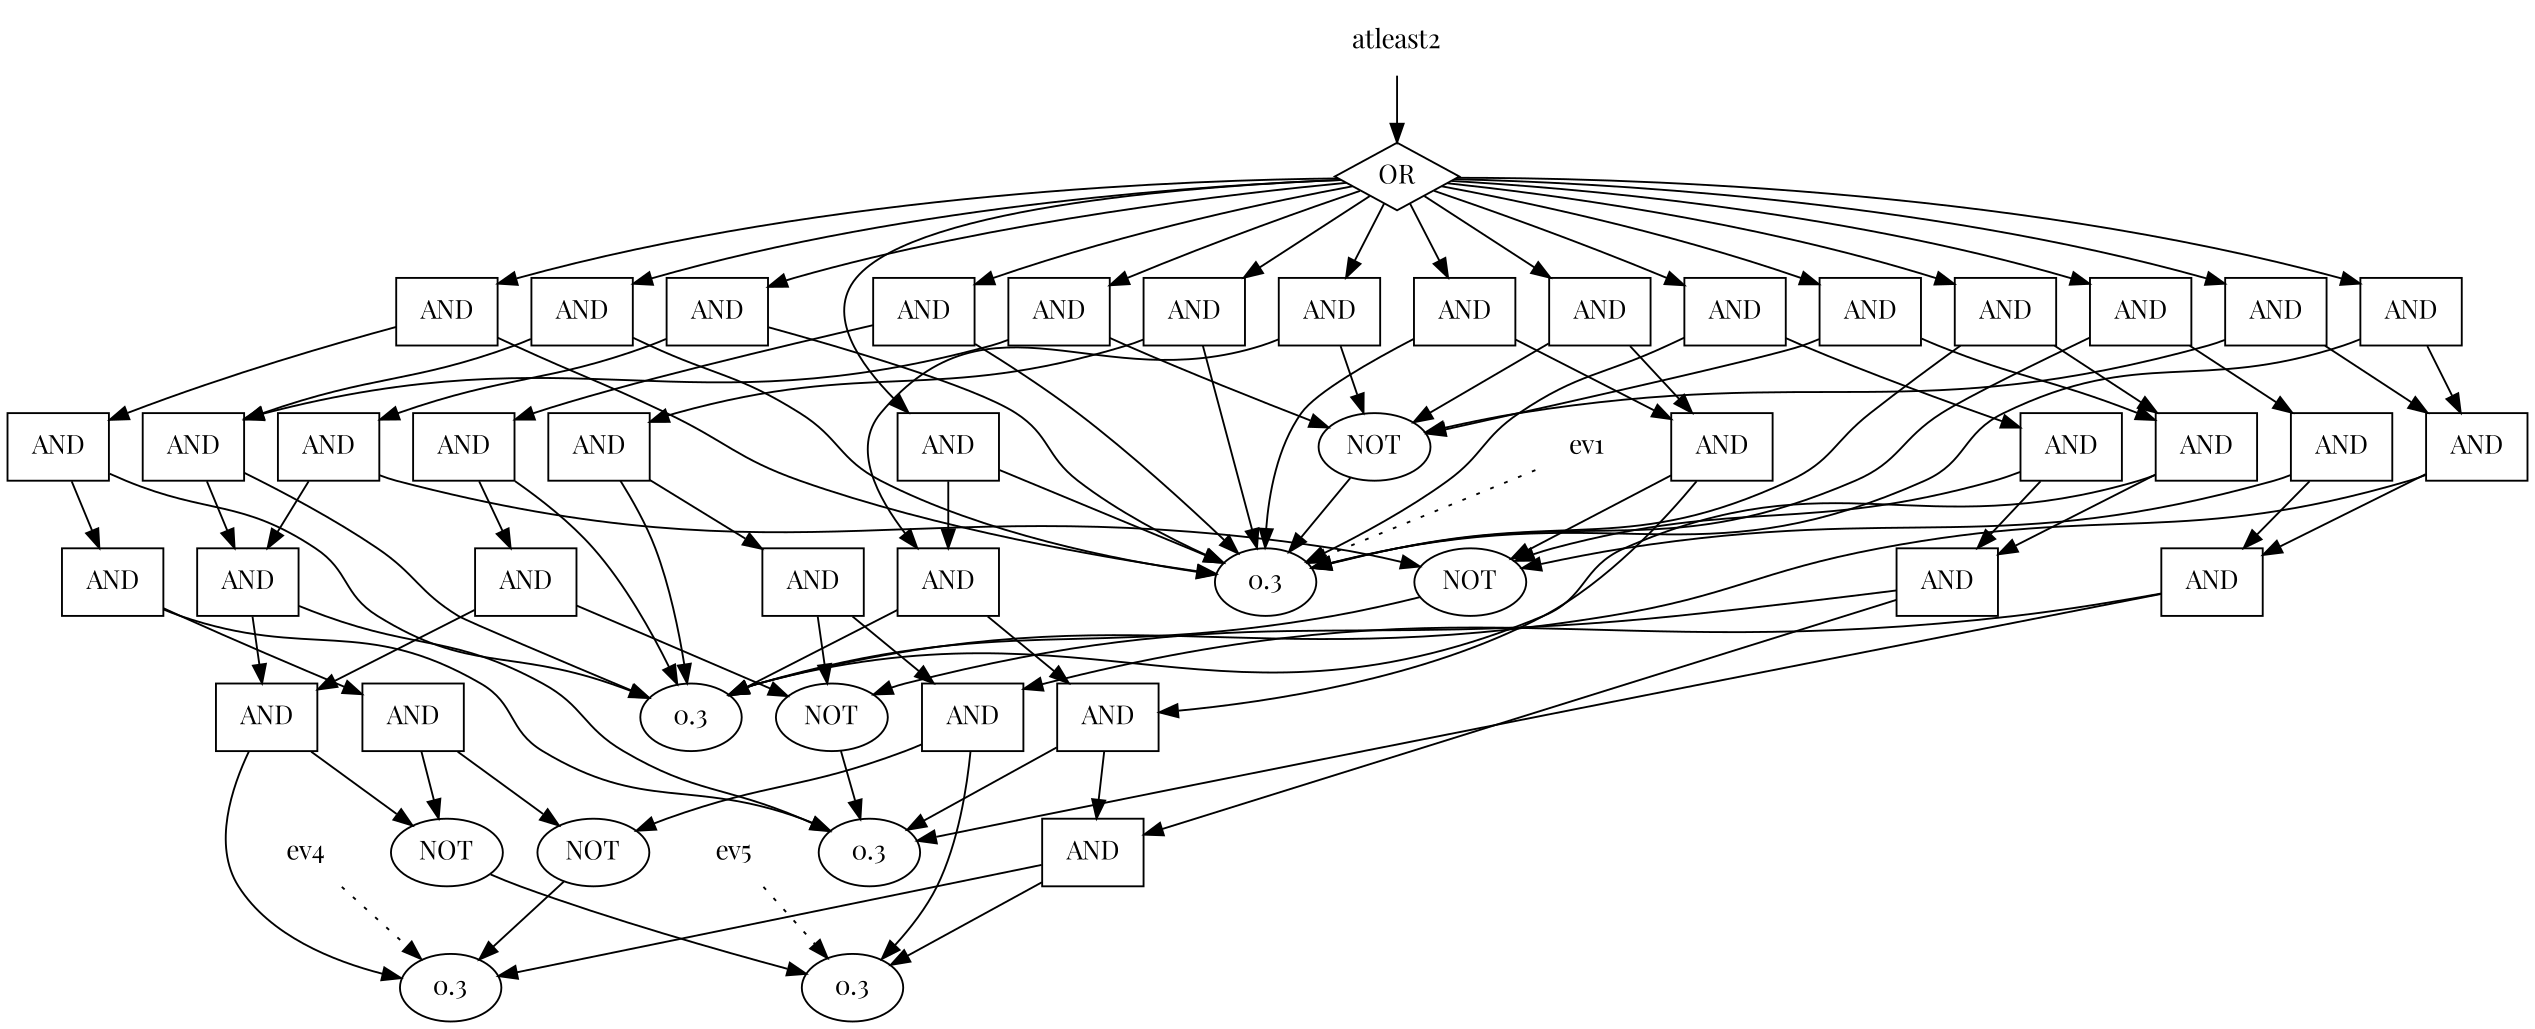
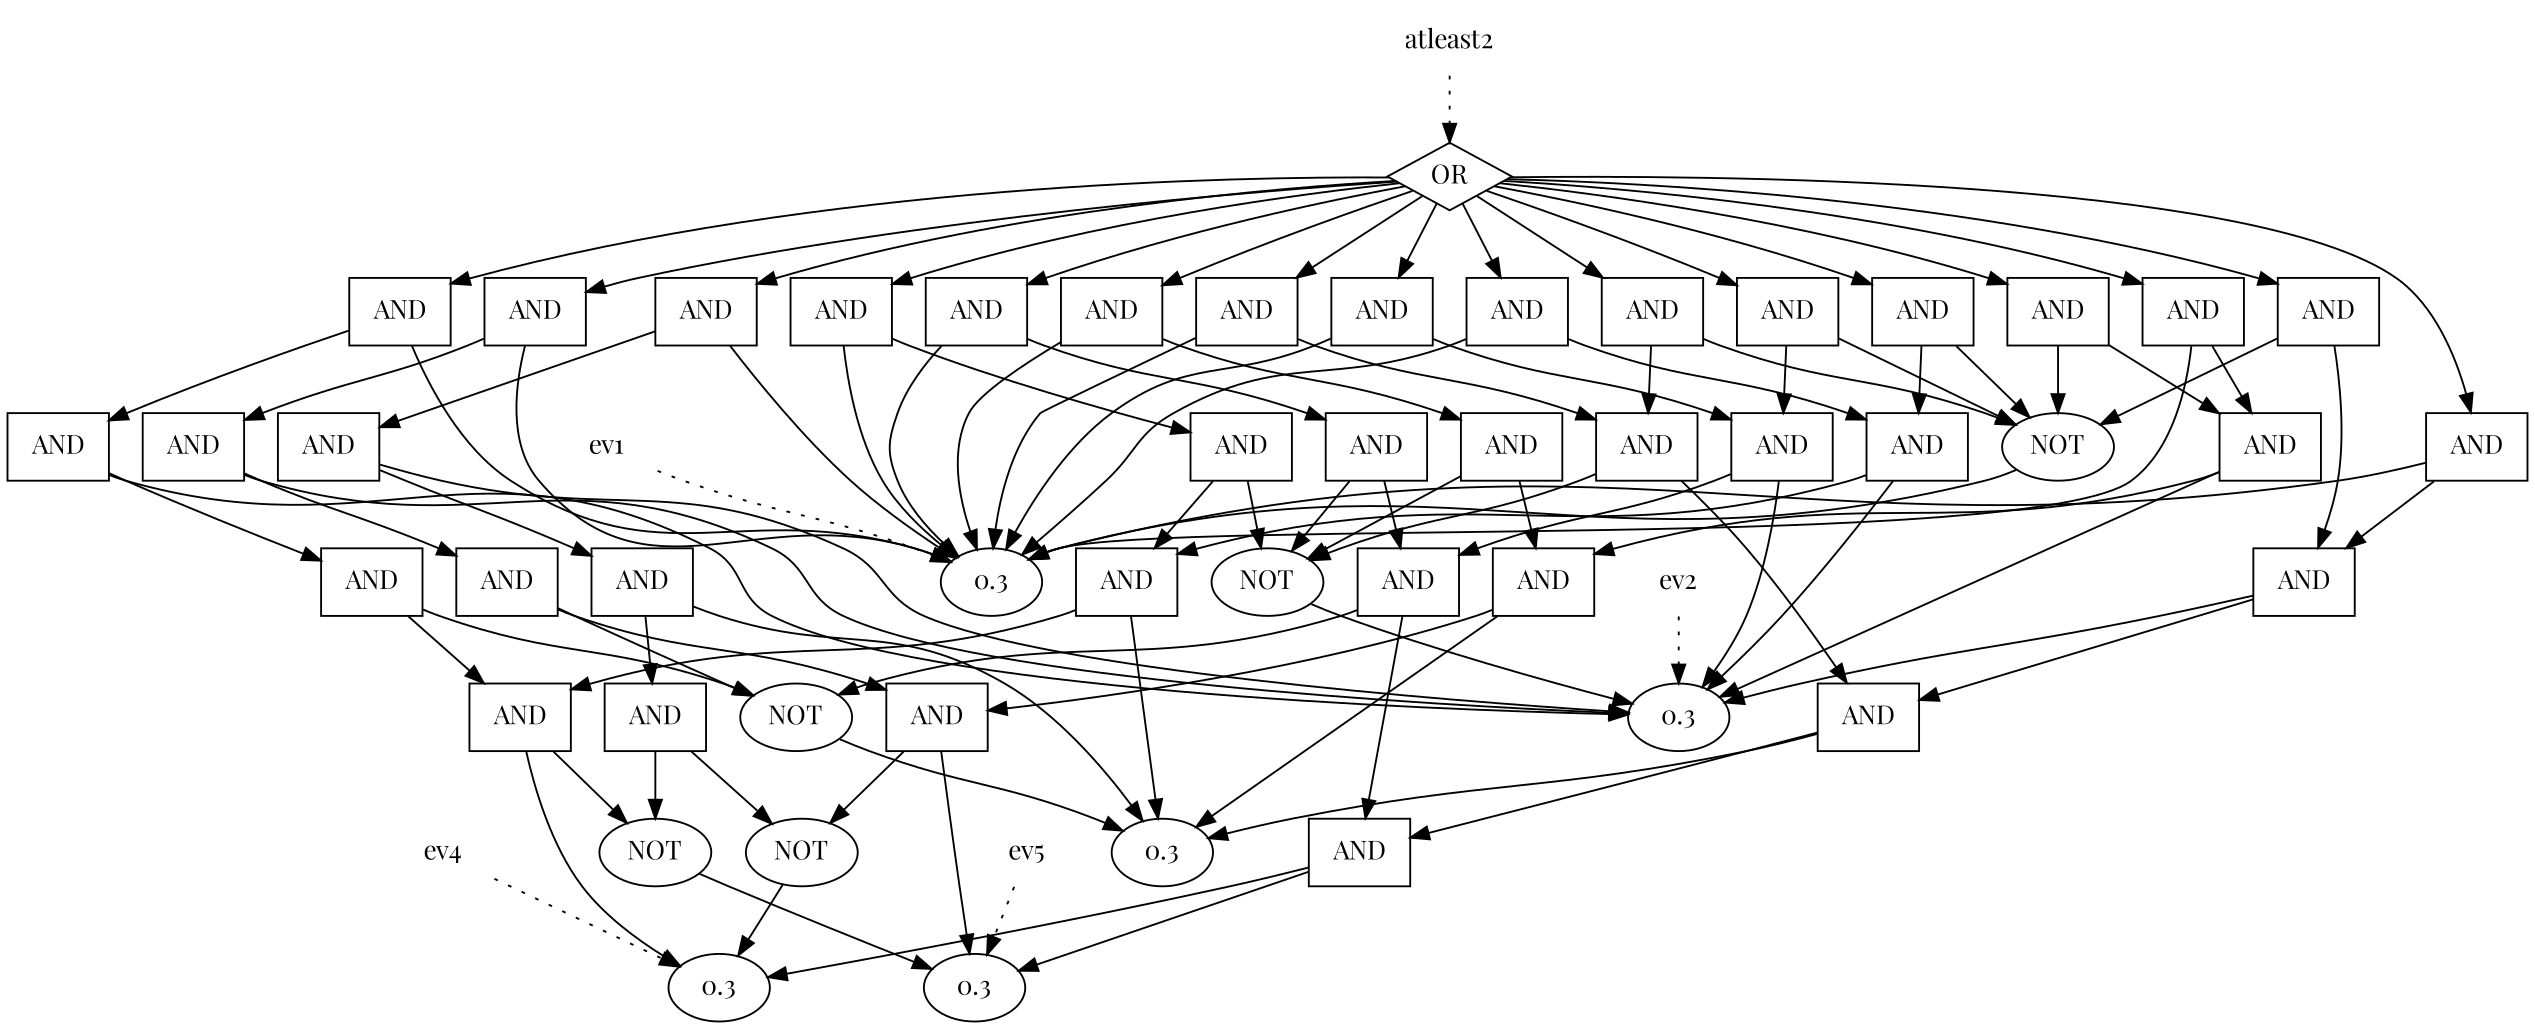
(1397, 100) -> (1450, 100)
none -> (1679, 582)
